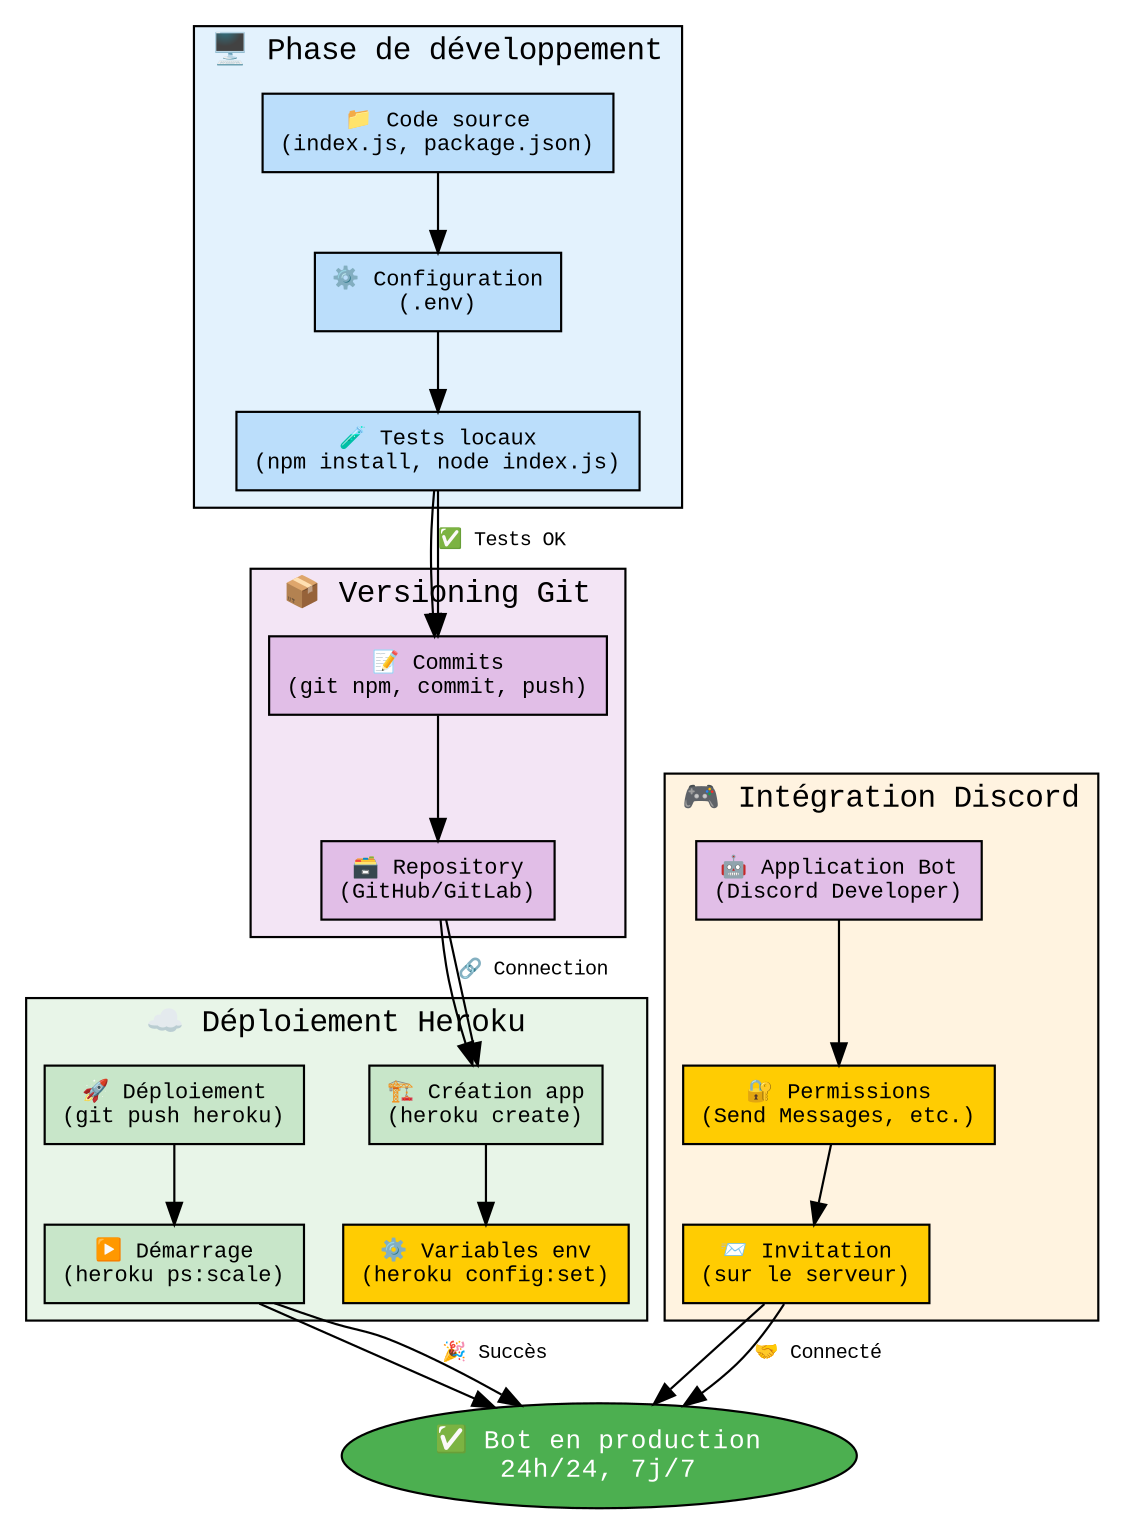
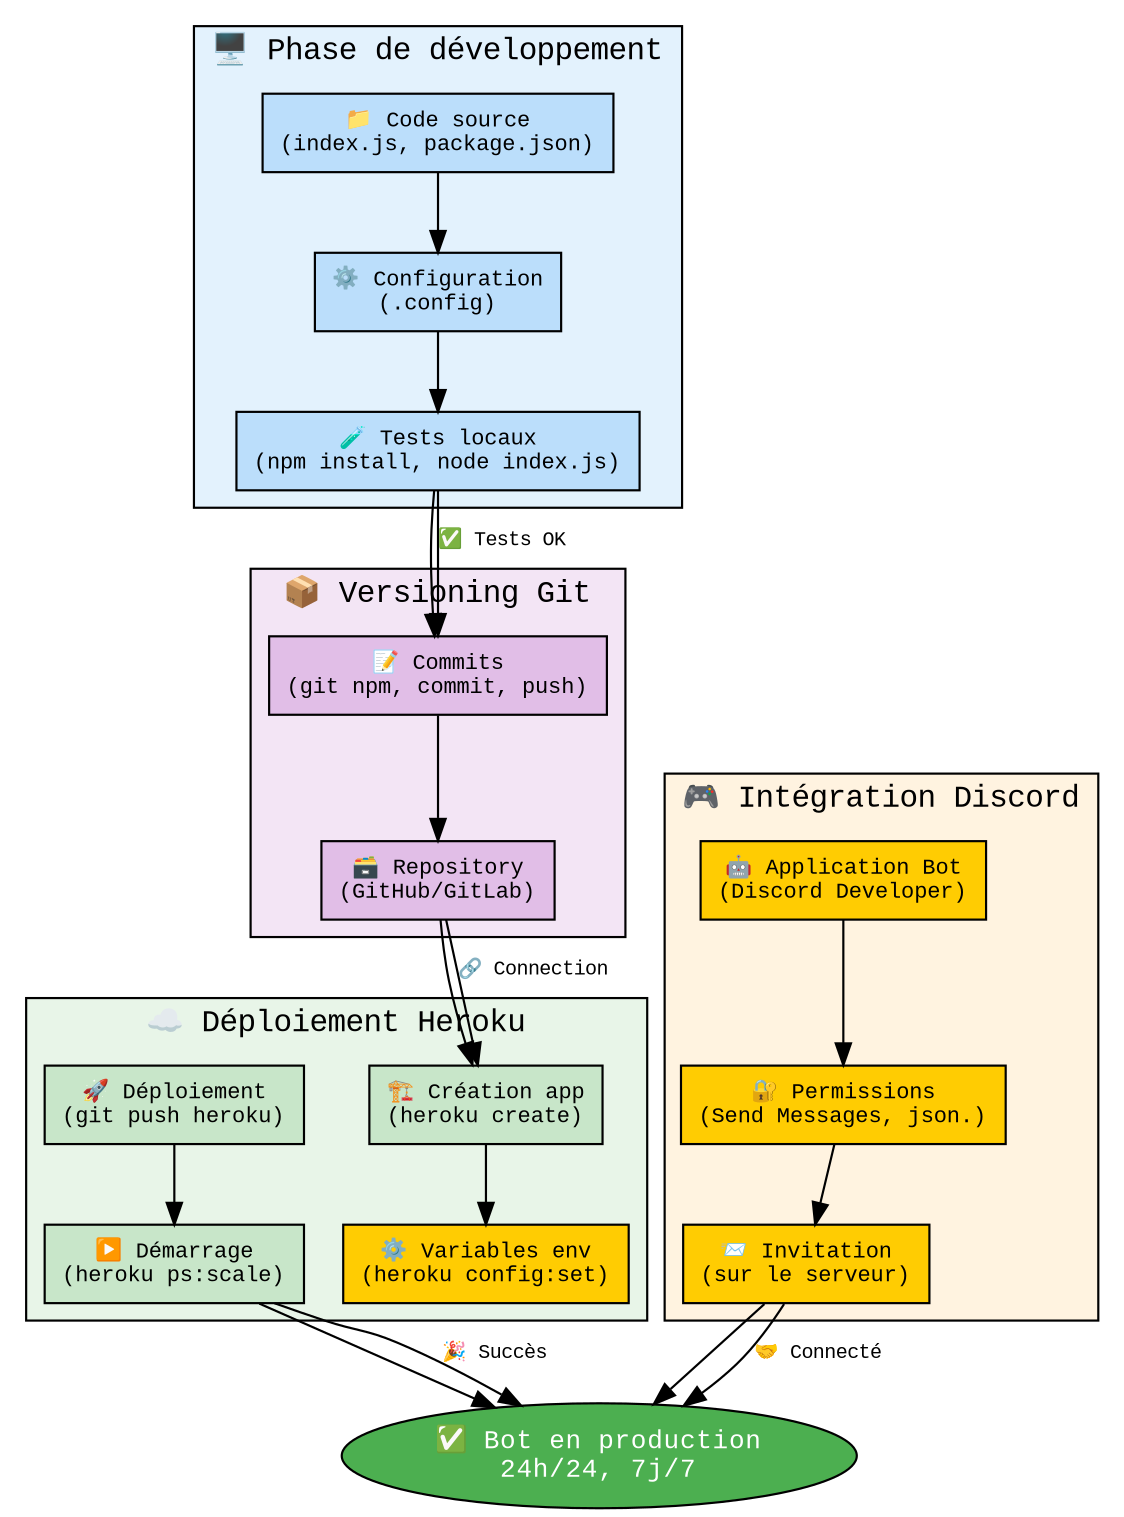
(438, 292) -> (438, 292)
(839, 880) -> (843, 880)
(839, 1105) -> (843, 1105)
